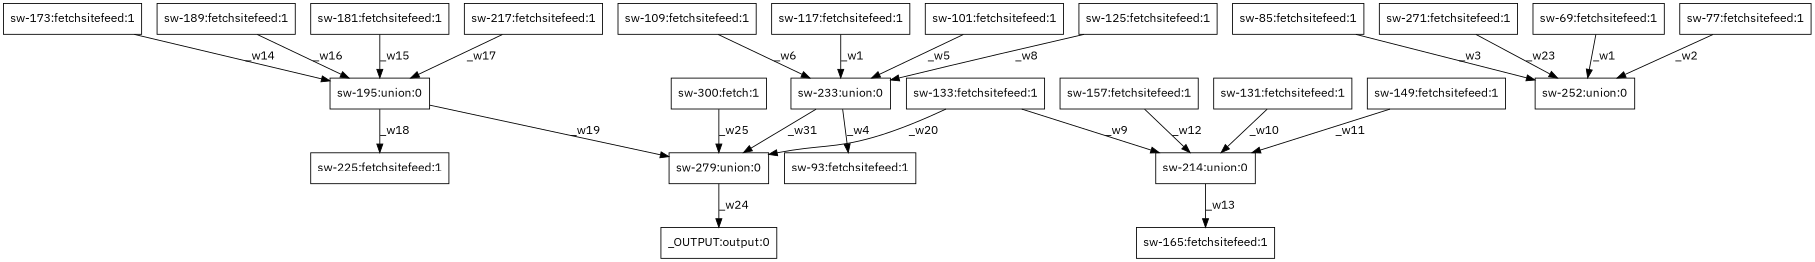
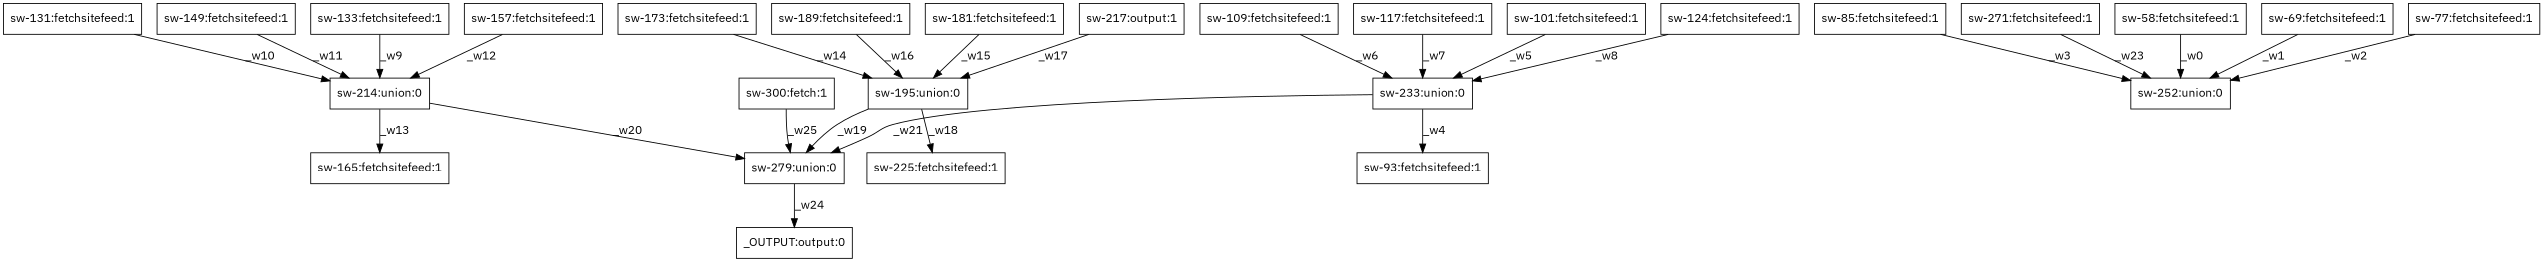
(533, 19) -> (1132, 19)
(1148, 19) -> (1730, 19)
none -> (2181, 19)
(852, 56) -> (1434, 56)
(803, 131) -> (908, 131)
(864, 140) -> (583, 130)
